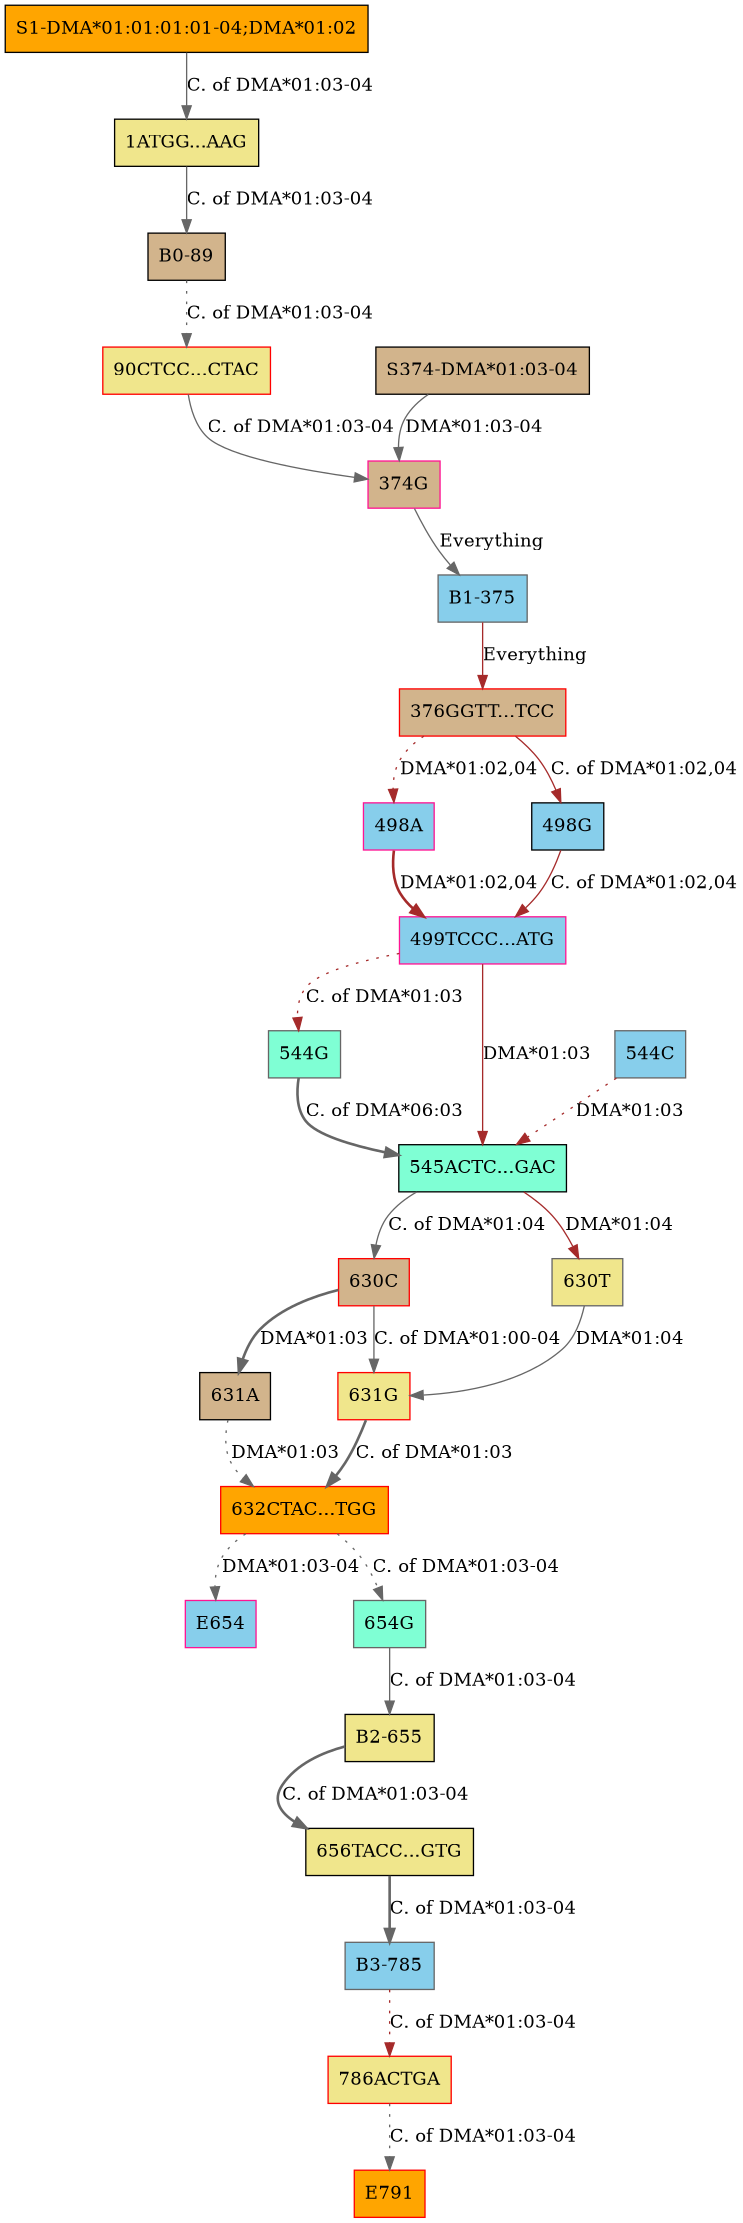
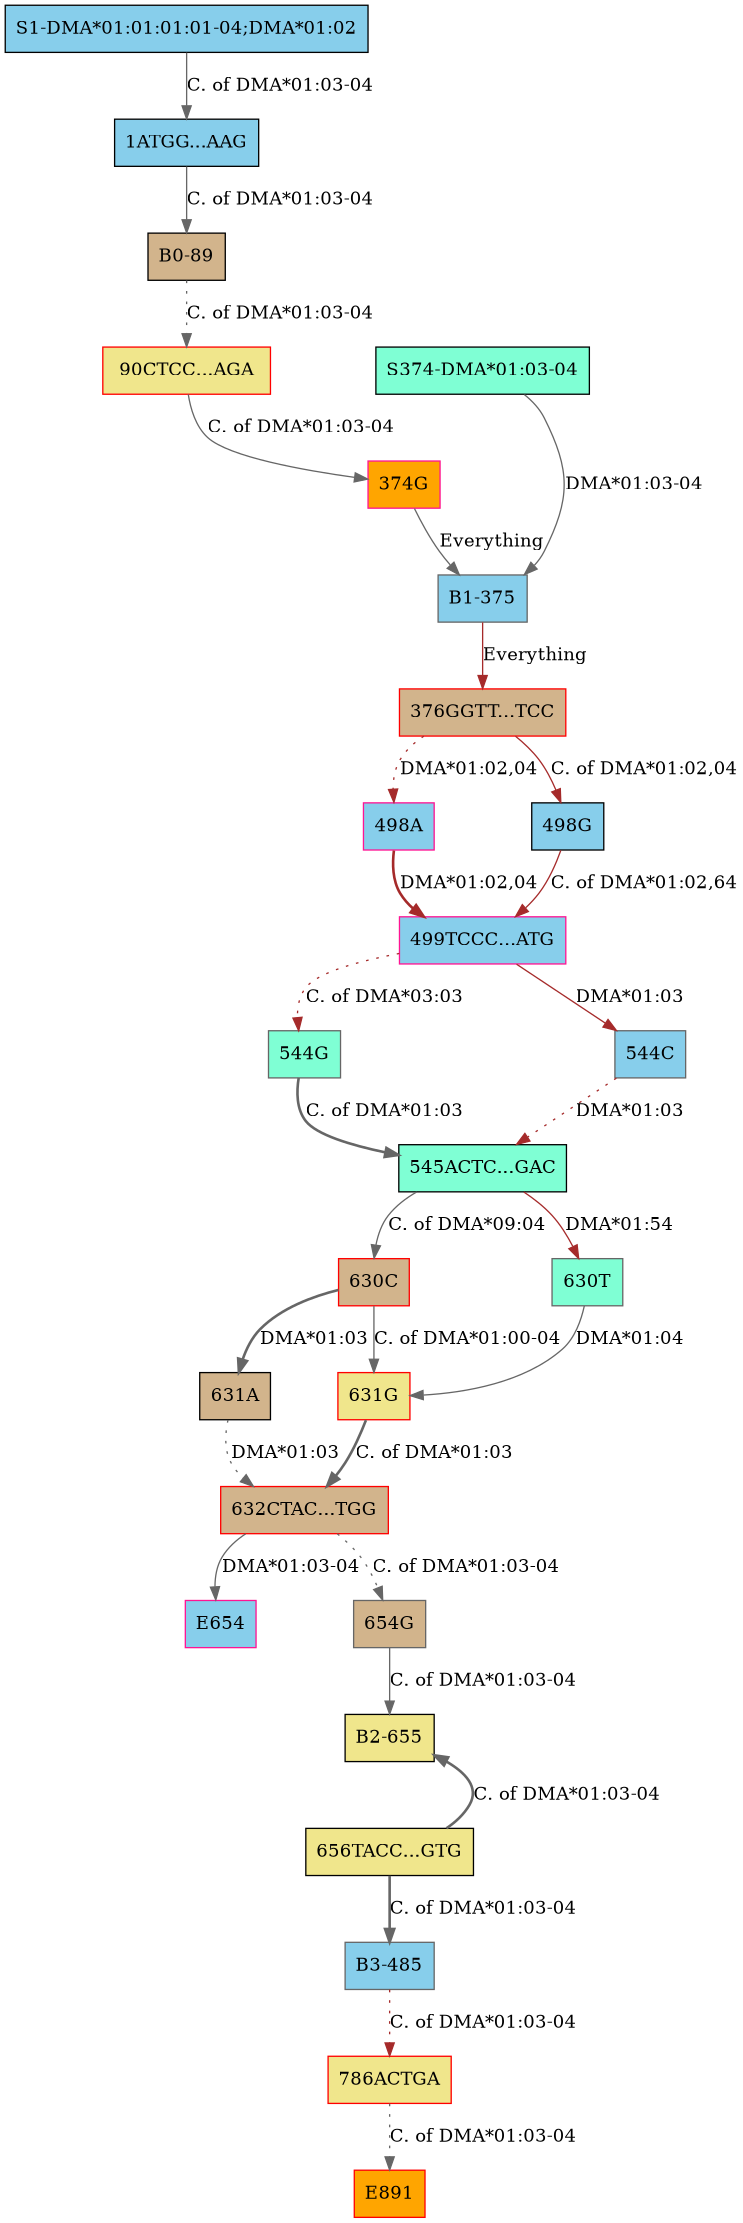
(187, 29) -> (187, 29)
(187, 143) -> (187, 143)
(187, 371) -> (187, 371)
(483, 371) -> (483, 371)
(406, 417) -> (564, 478)
(404, 485) -> (404, 485)
(644, 883) -> (644, 883)
(385, 997) -> (385, 997)
(483, 1048) -> (561, 994)
(385, 1111) -> (385, 1111)
(468, 1225) -> (468, 1225)
(619, 1225) -> (619, 1225)
(587, 1282) -> (587, 1282)
(305, 1510) -> (305, 1510)
(223, 1556) -> (223, 1556)
(390, 1624) -> (390, 1624)
(292, 1773) -> (473, 1794)
(390, 1966) -> (390, 1966)
(390, 2194) -> (390, 2194)
